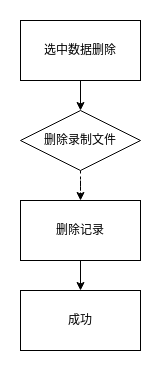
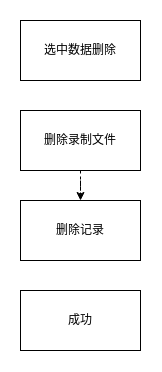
(81, 100) -> none
(81, 141) -> (81, 141)
(81, 280) -> none
